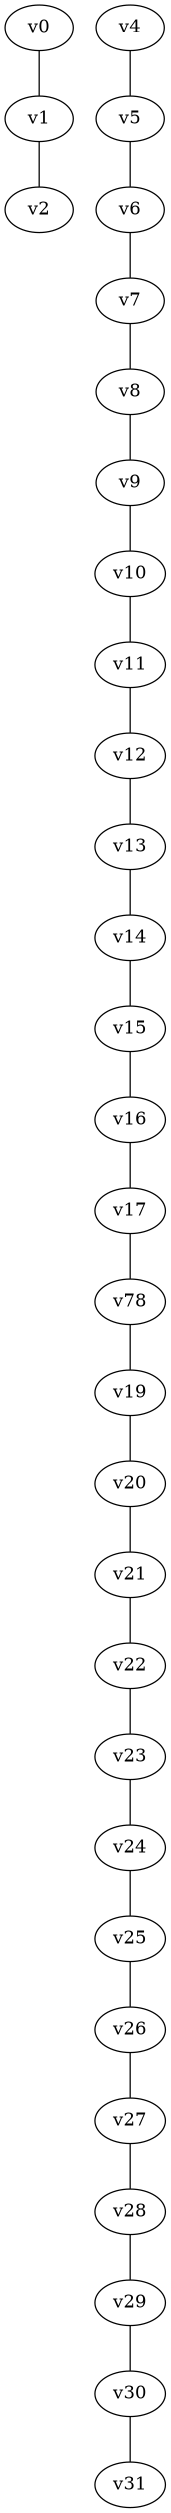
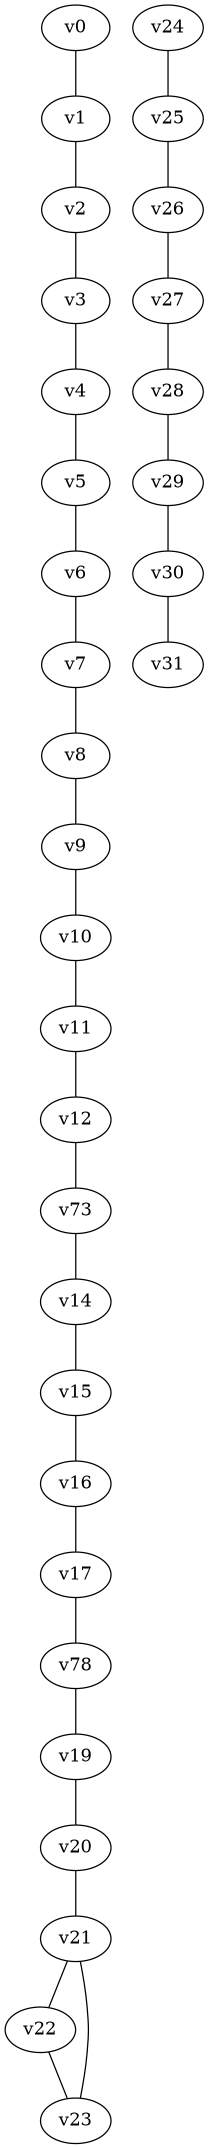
none -> (76, 301)
(130, 847) -> (76, 1211)
(130, 1802) -> (88, 2030)
